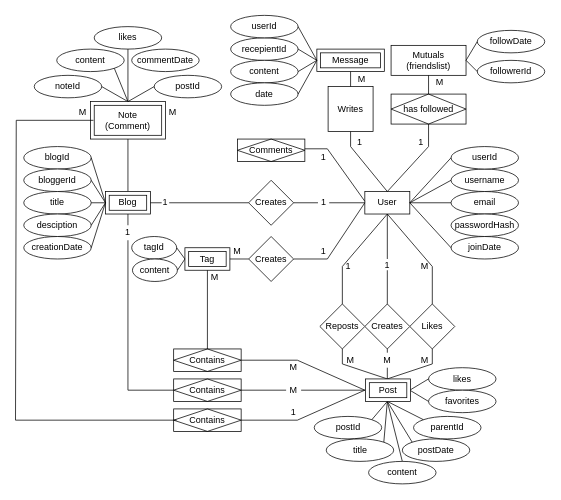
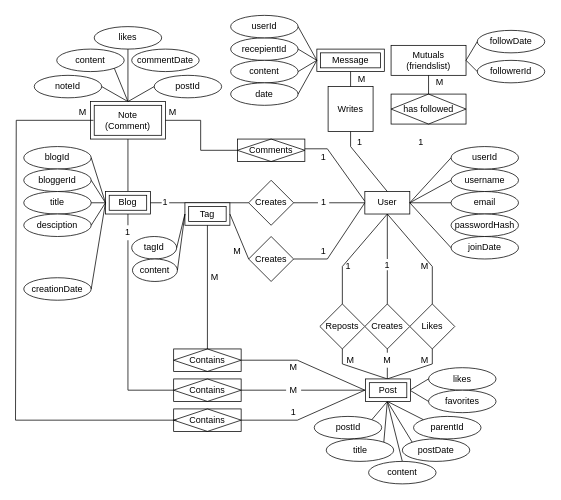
none -> (201, 135)
(415, 161) -> none
(57, 248) -> (57, 289)
(207, 259) -> (207, 214)
